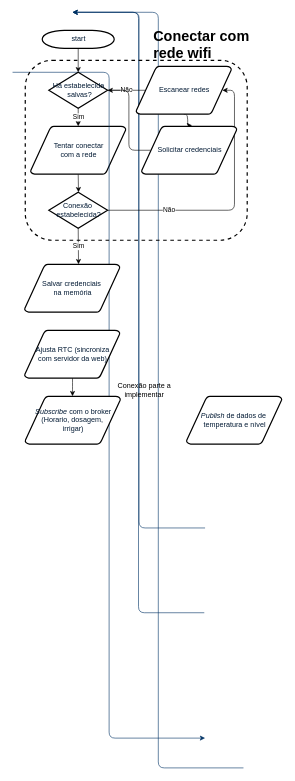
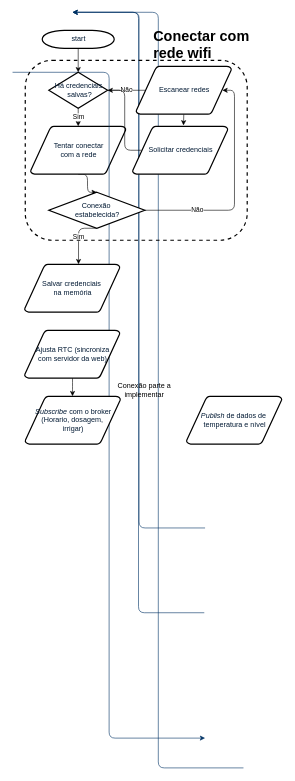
(79, 90) -> (79, 90)
(189, 150) -> (180, 150)
(78, 210) -> (97, 210)
